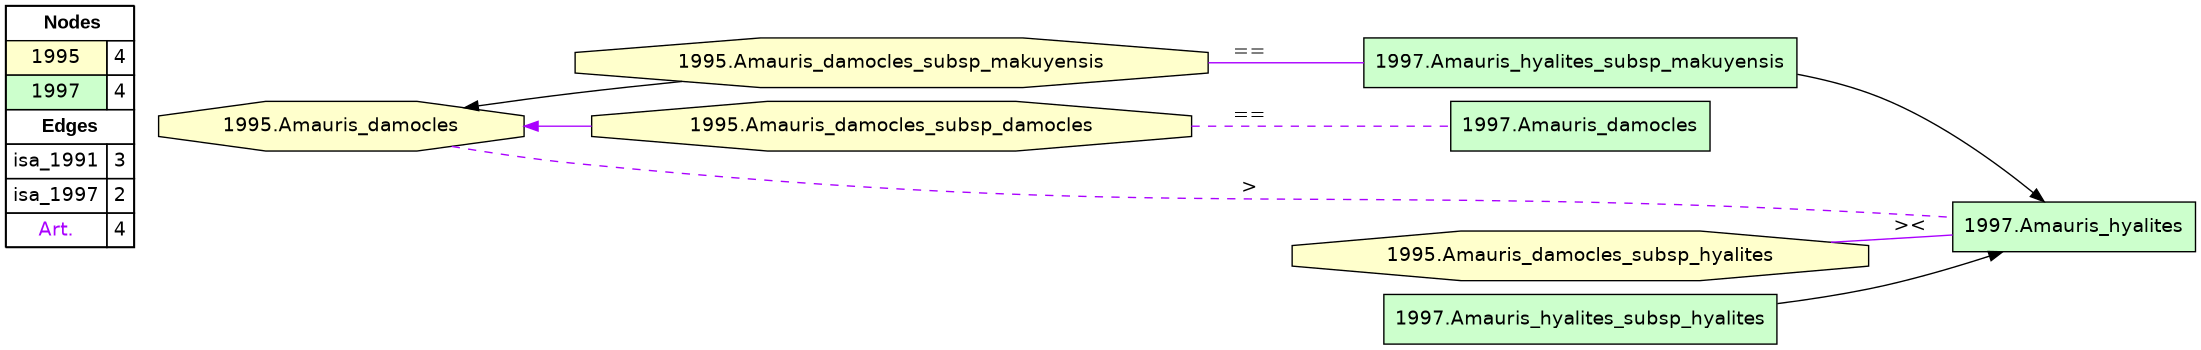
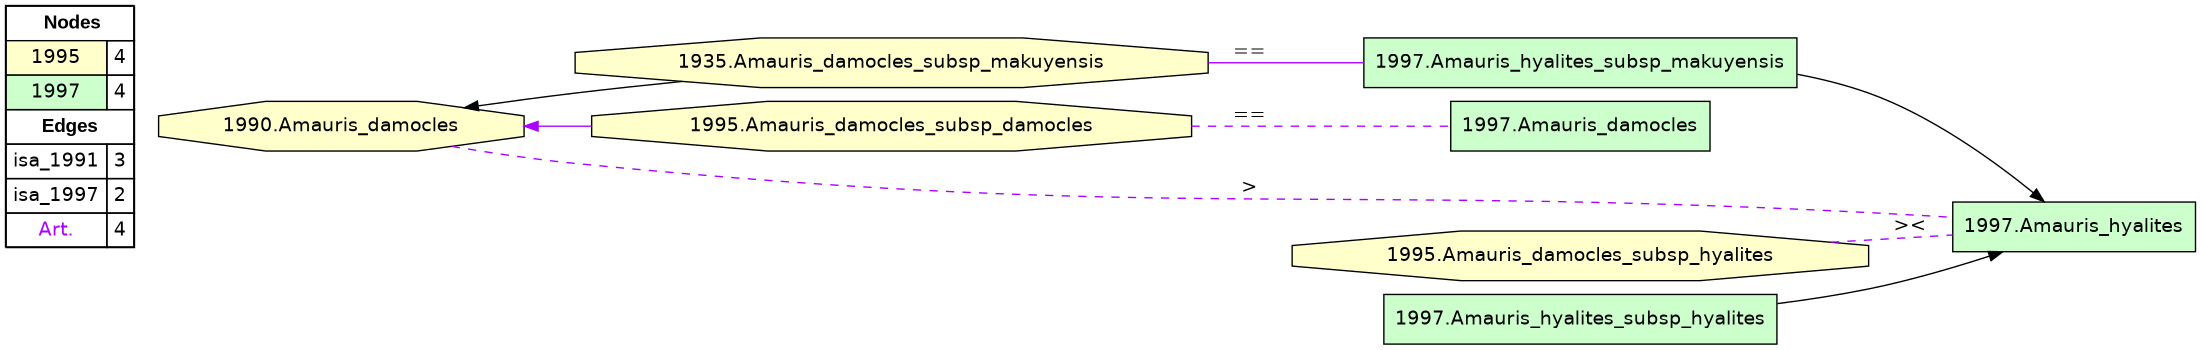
(892, 63) -> (892, 63)
(341, 126) -> (341, 126)
(1892, 239) -> (1892, 239)
